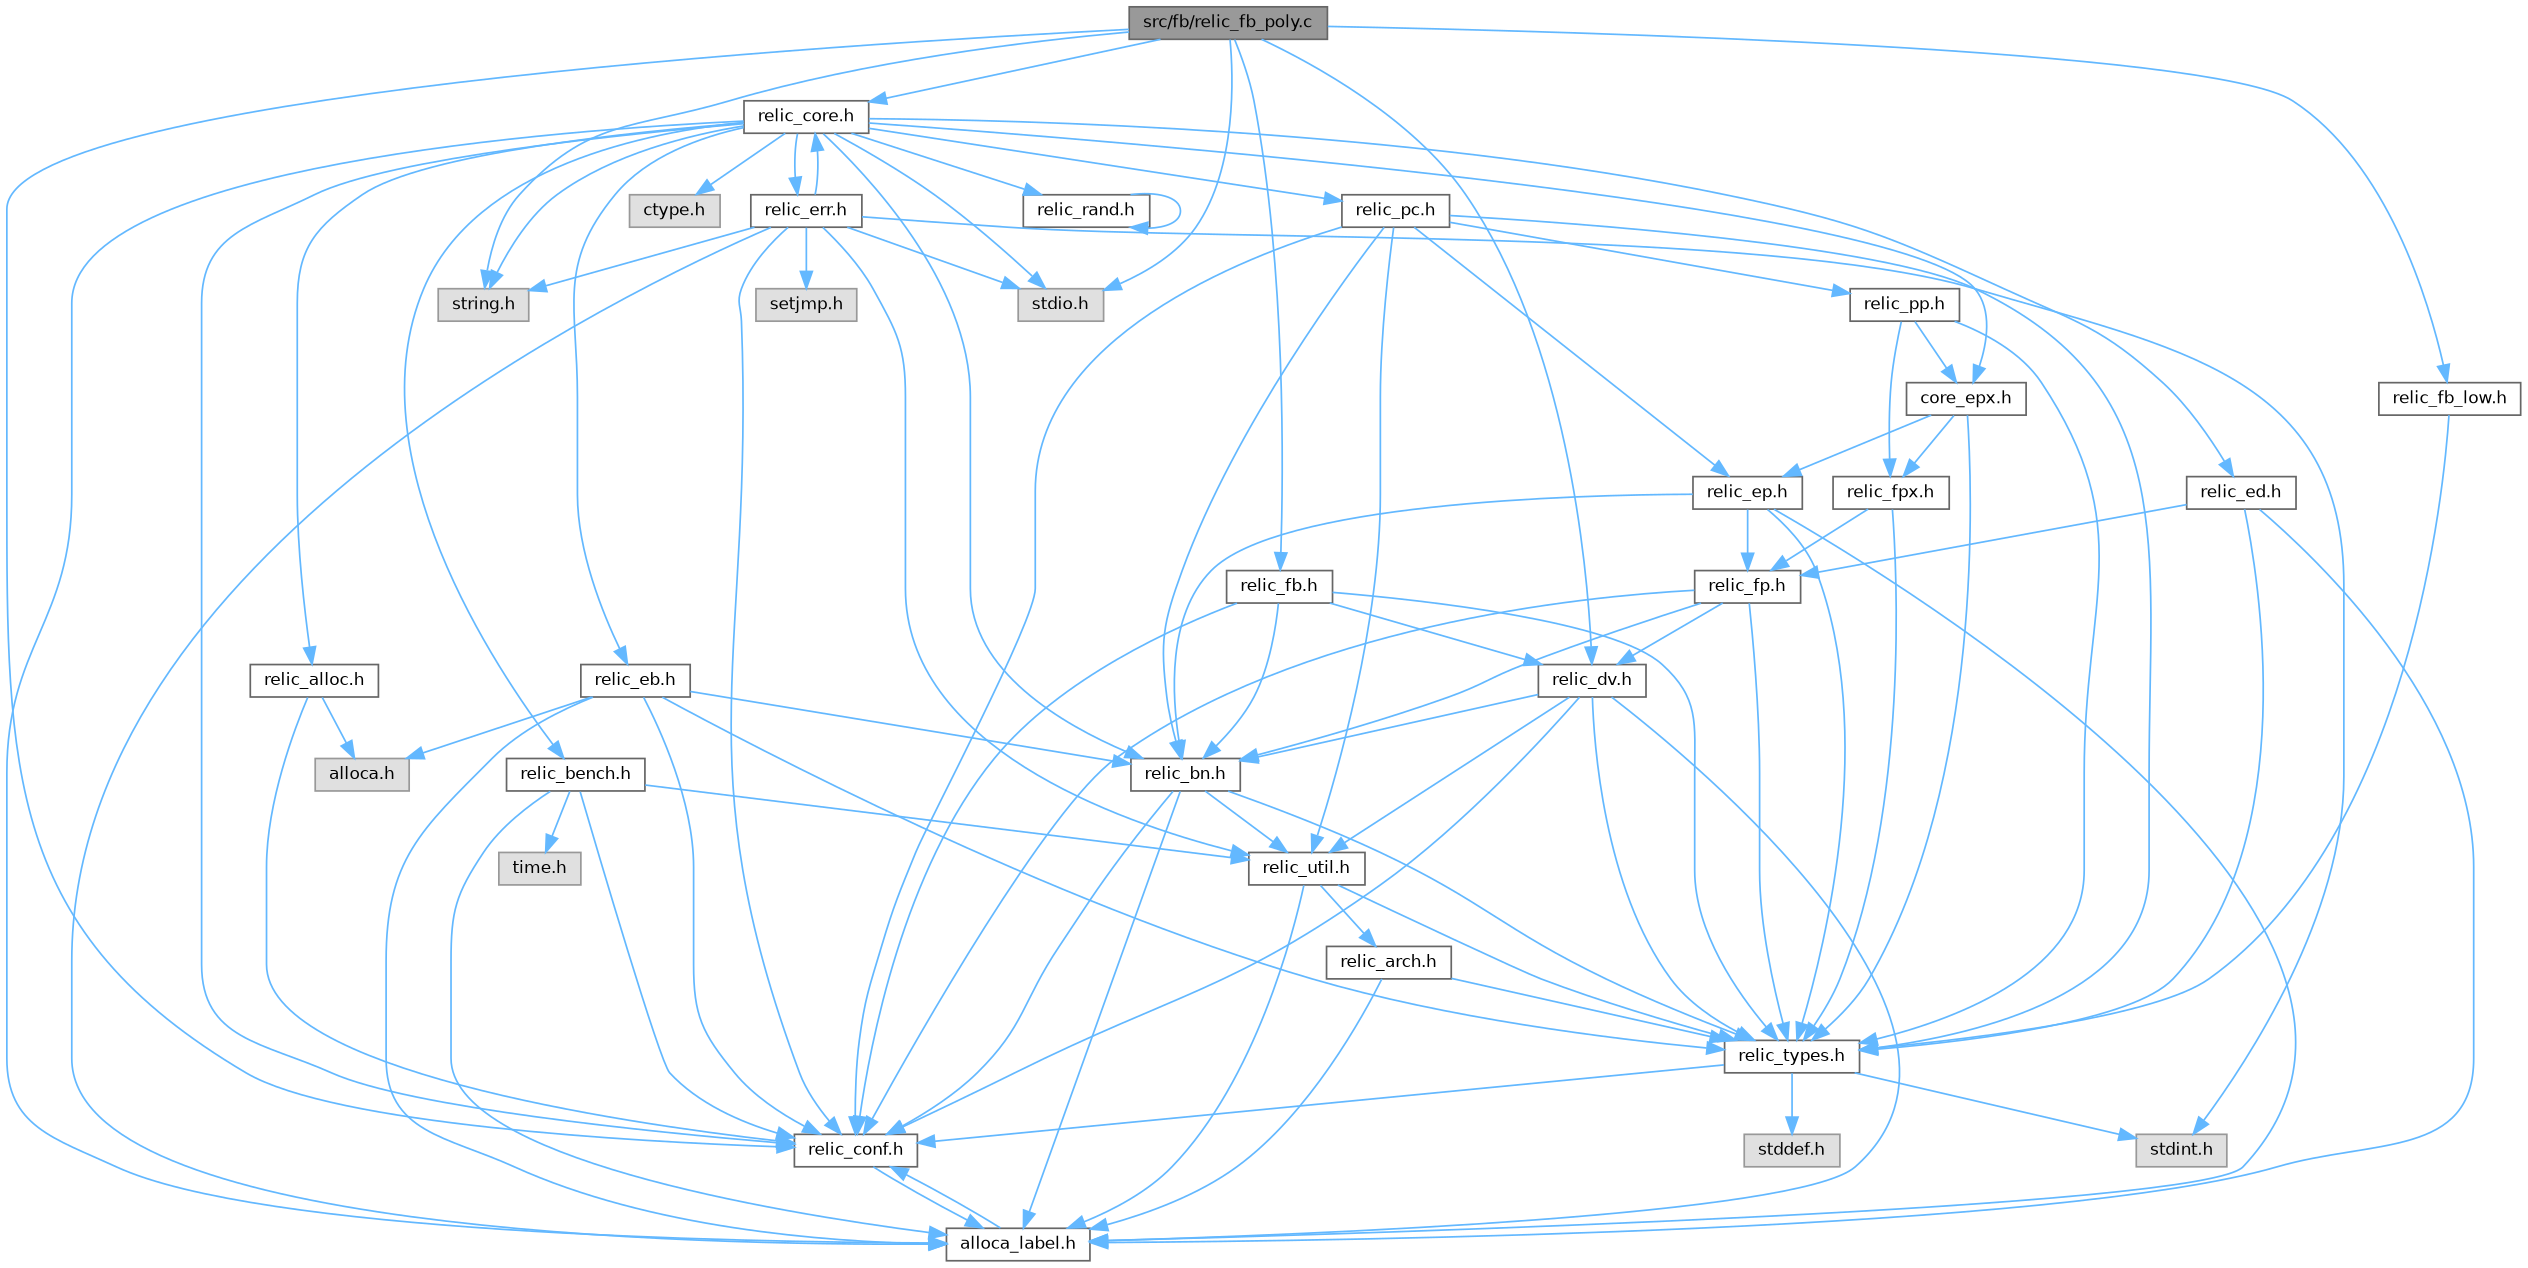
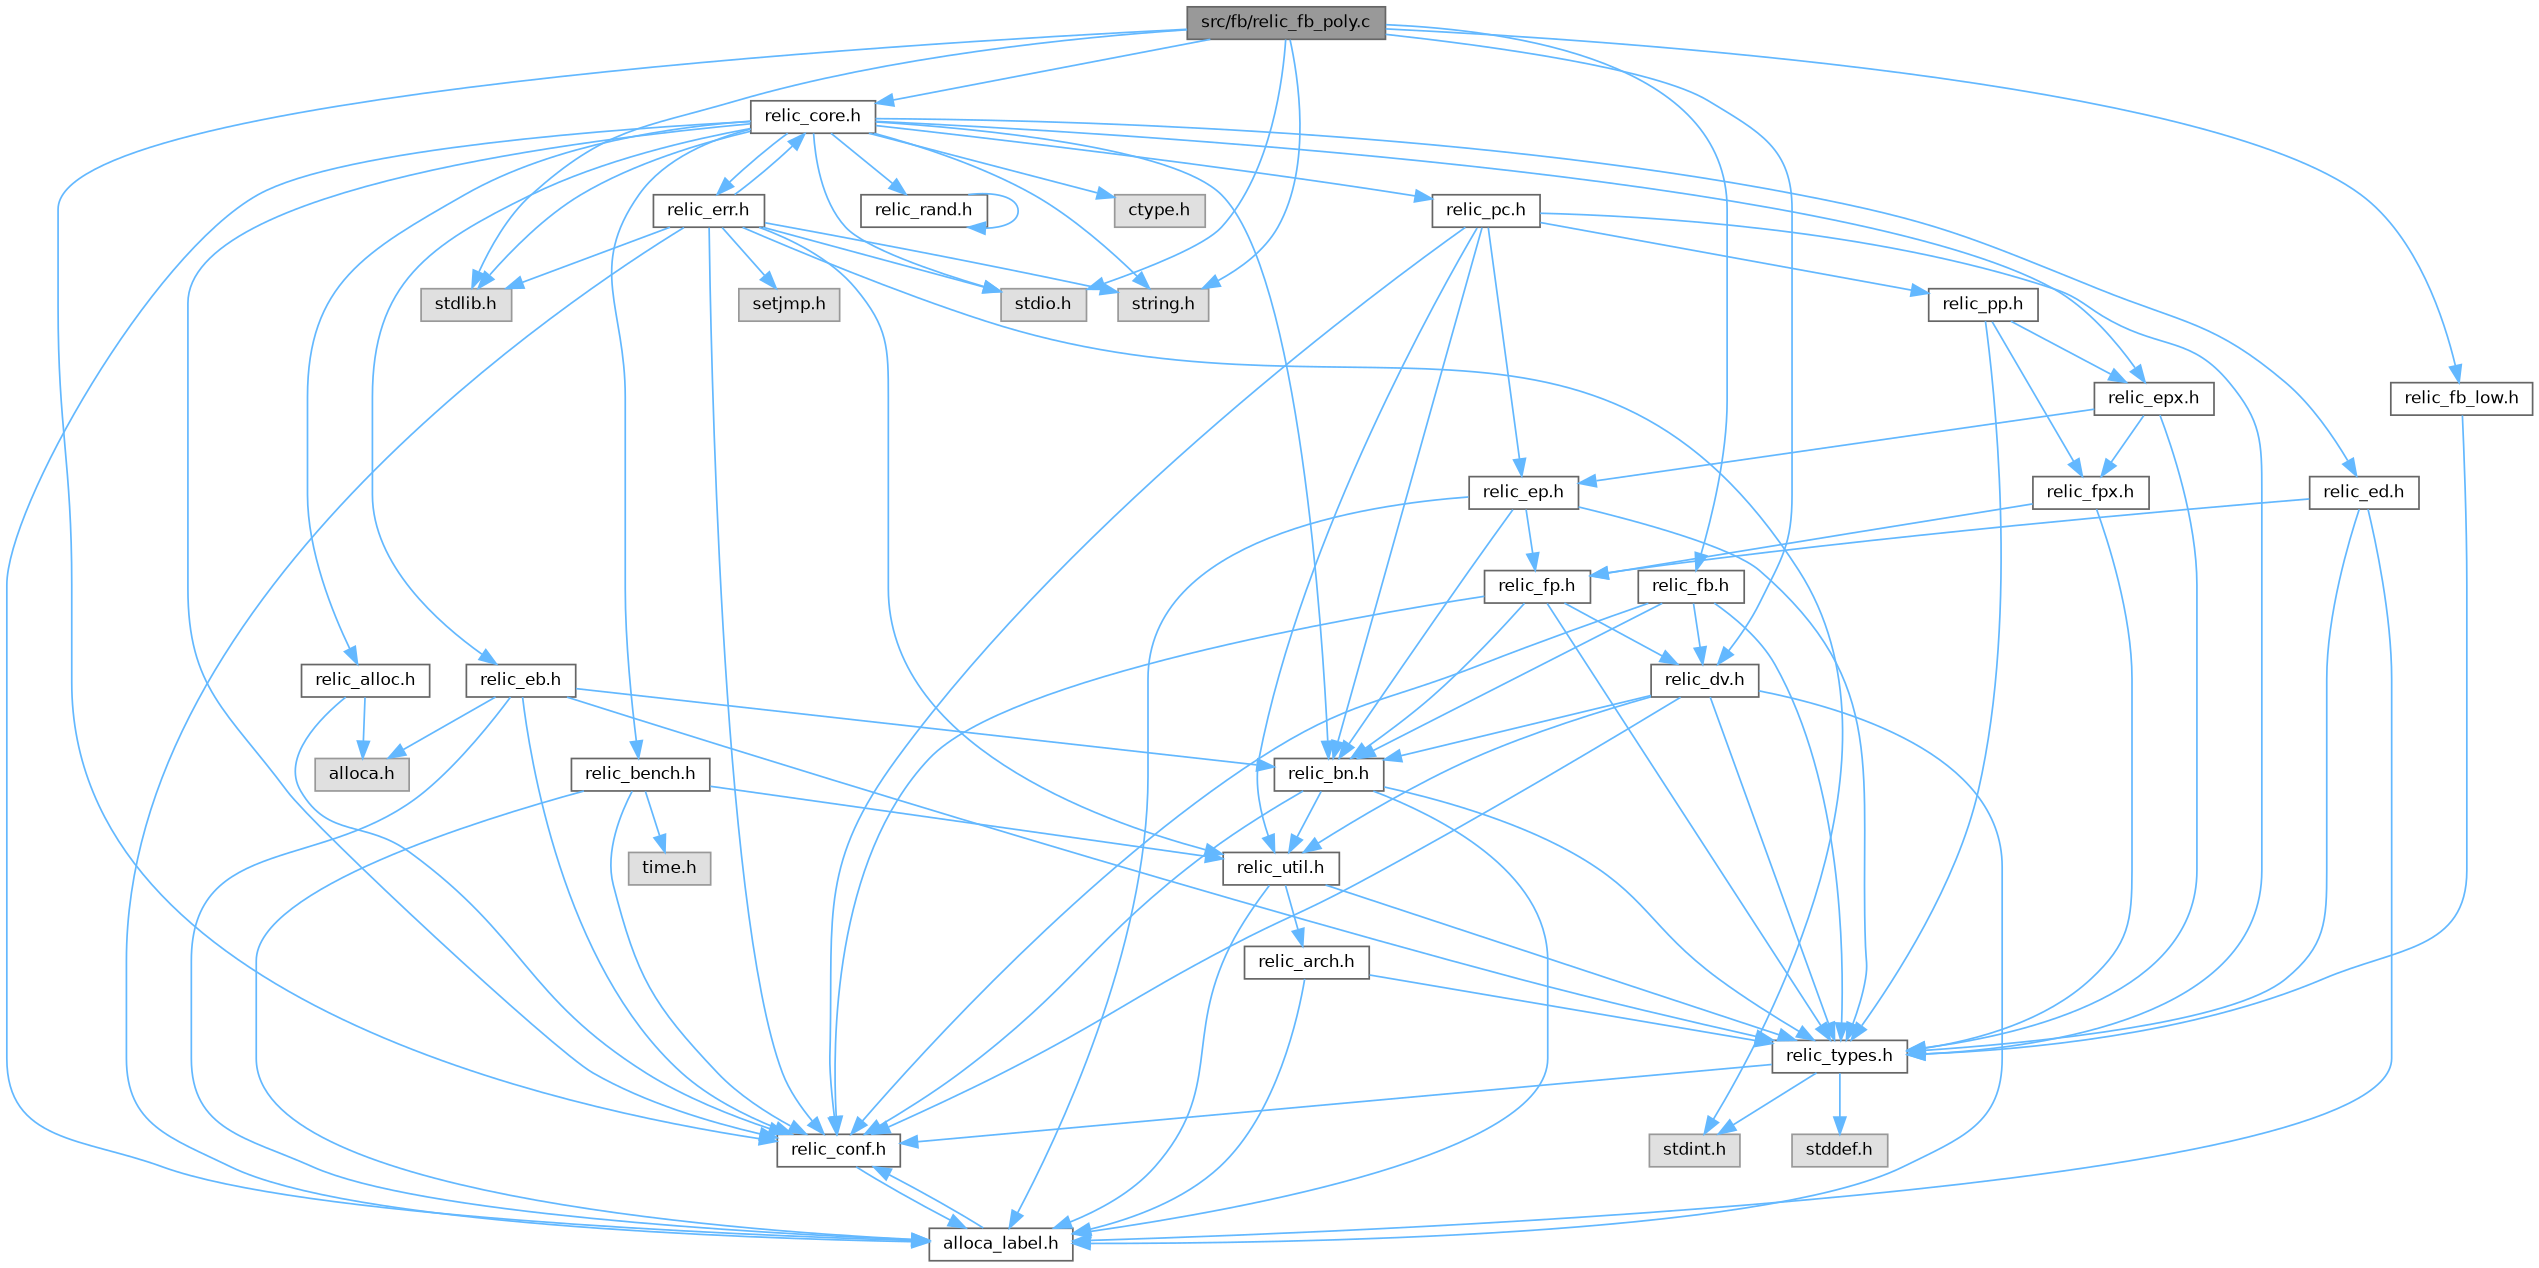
none -> (466, 305)
(1966, 399) -> (2154, 399)
